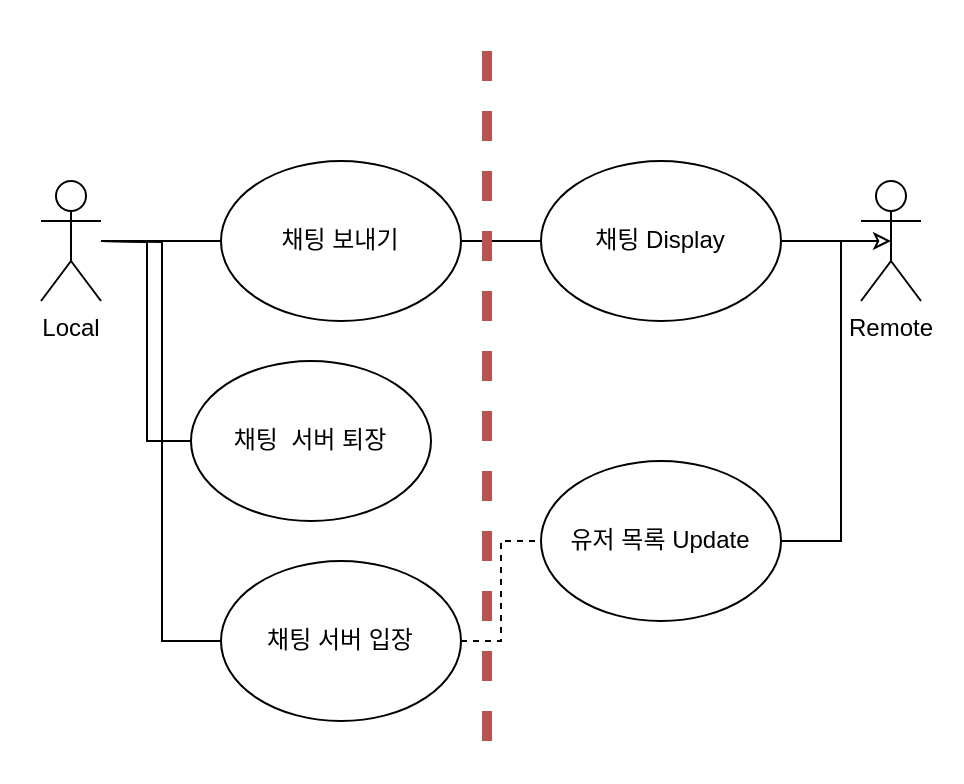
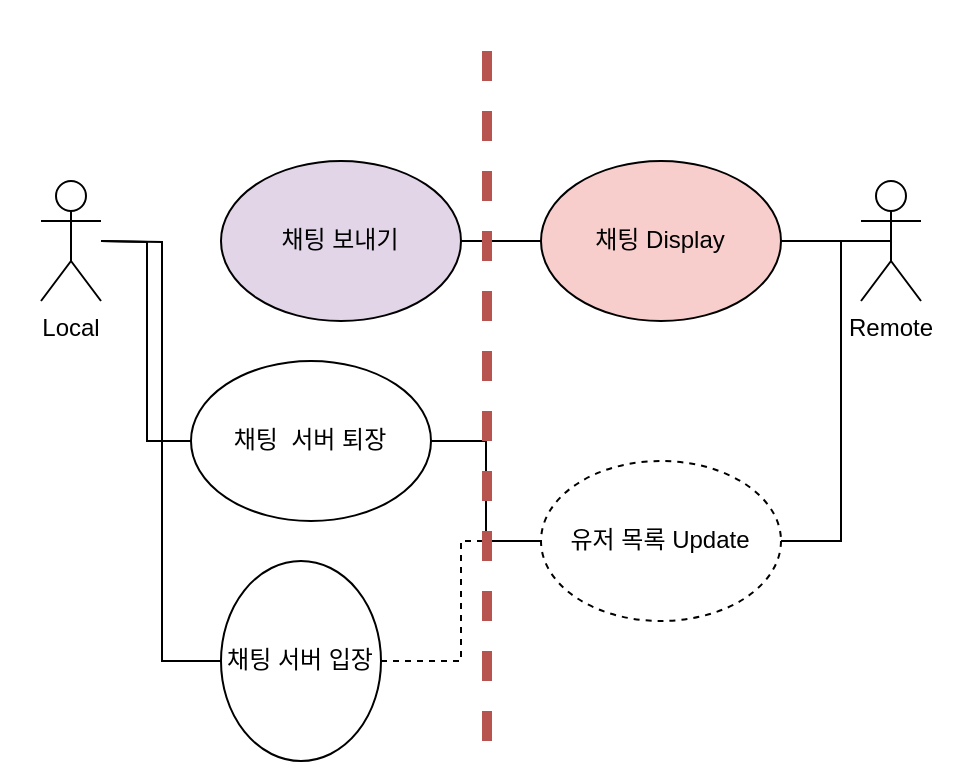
(192, 241) -> none
(341, 241) -> (341, 241)
(661, 241) -> (661, 241)
(876, 241) -> (880, 241)
none -> (457, 441)
(661, 541) -> (661, 541)
(341, 641) -> (301, 661)
